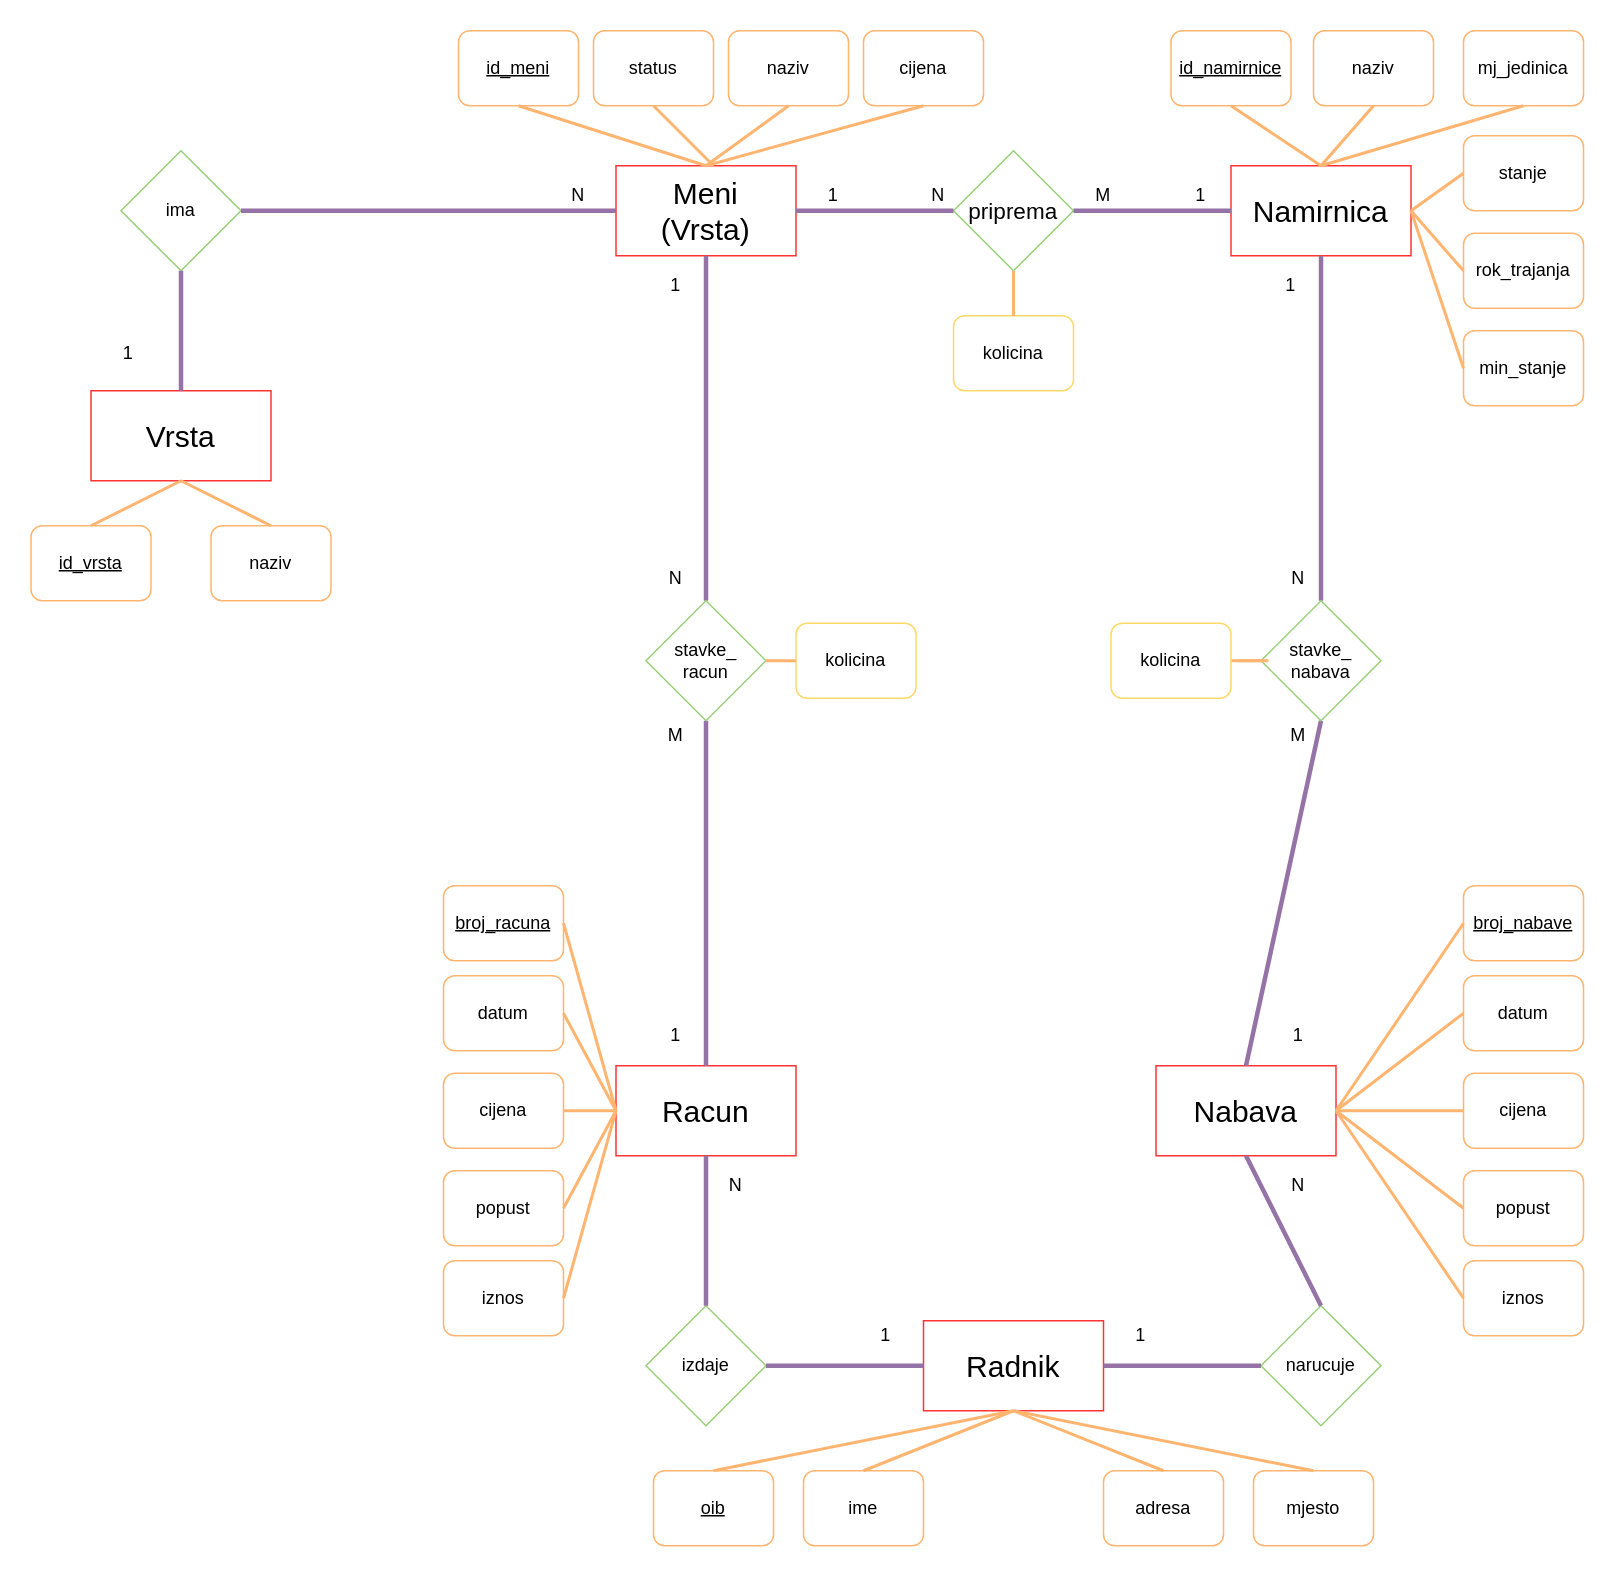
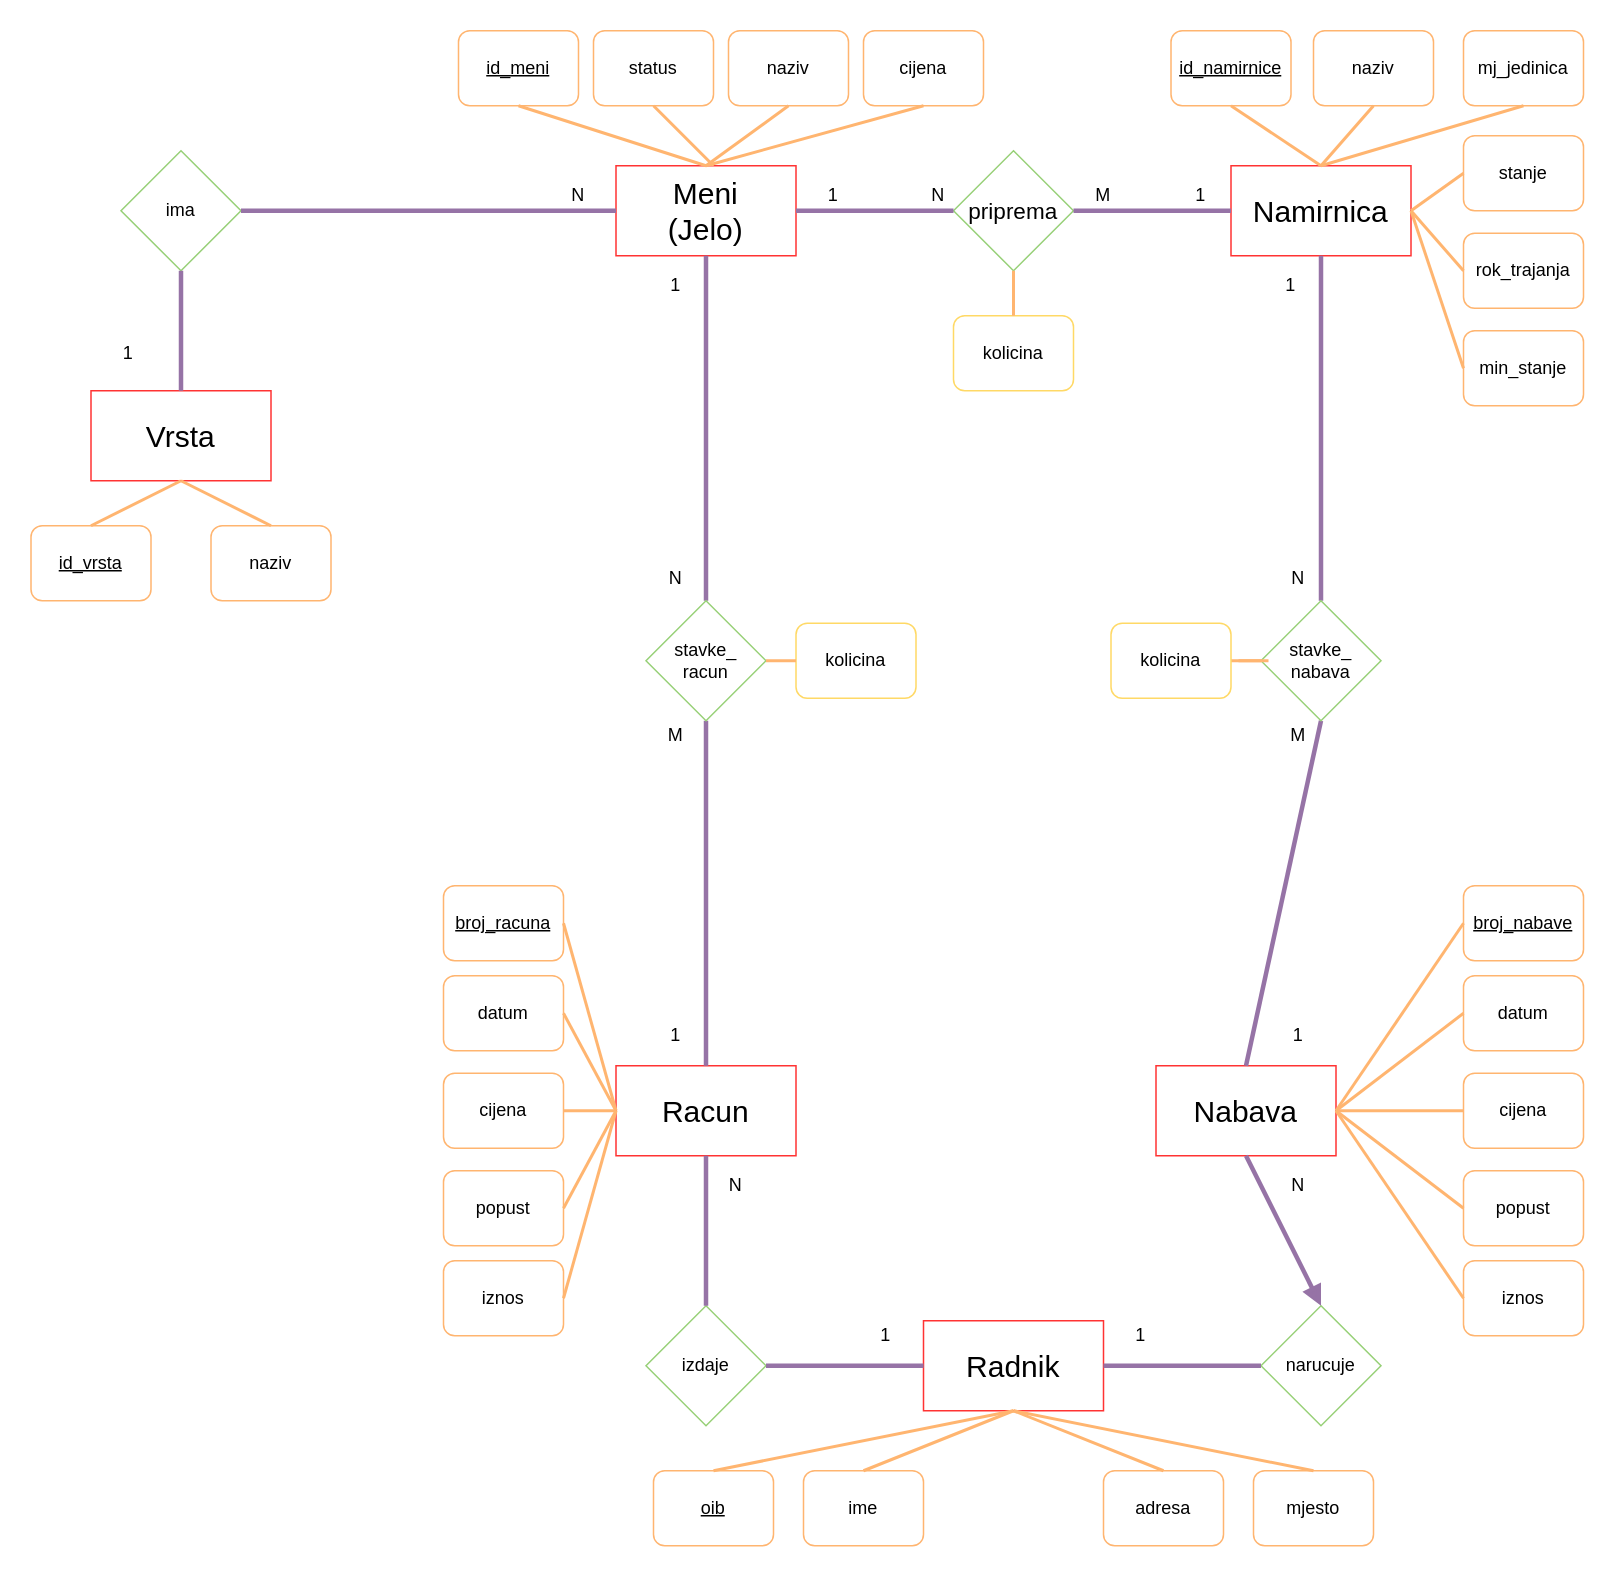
(706, 211) -> (706, 211)
(1316, 1296) -> (1312, 1287)
